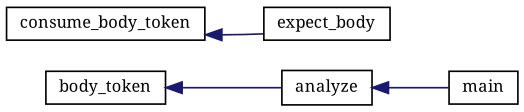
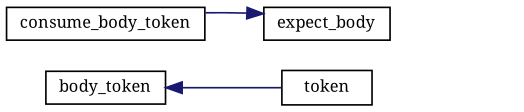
(243, 35) -> (226, 13)
(327, 88) -> (327, 88)
(483, 88) -> none
